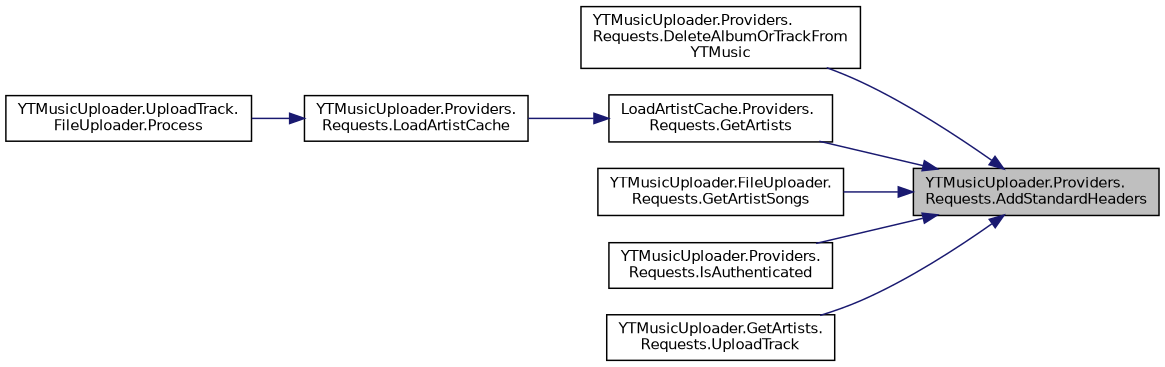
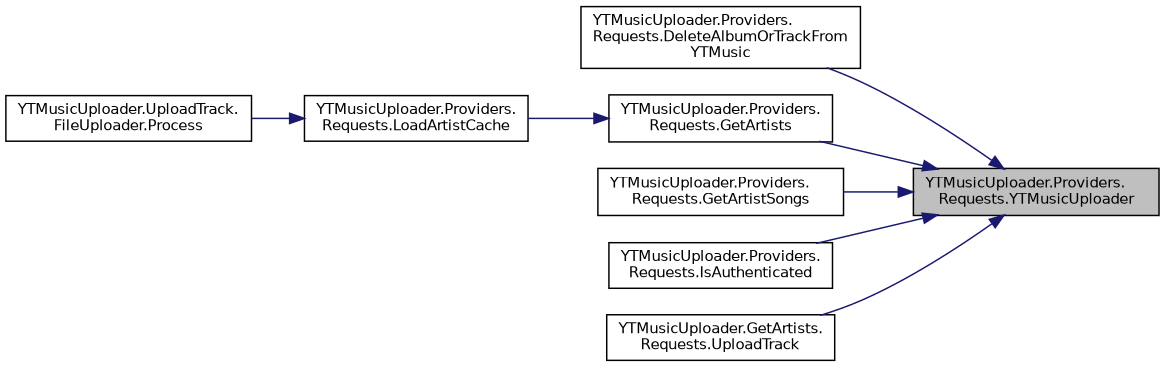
(721, 118) -> (721, 118)
(721, 192) -> (721, 192)
(1036, 192) -> (1036, 192)
